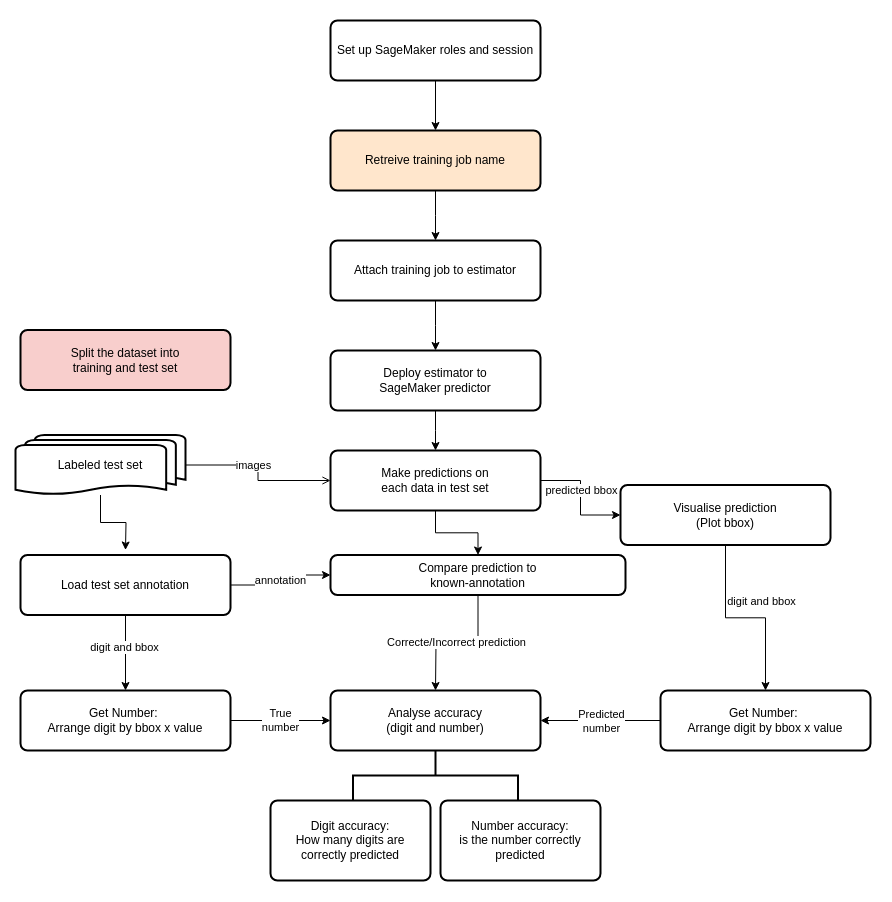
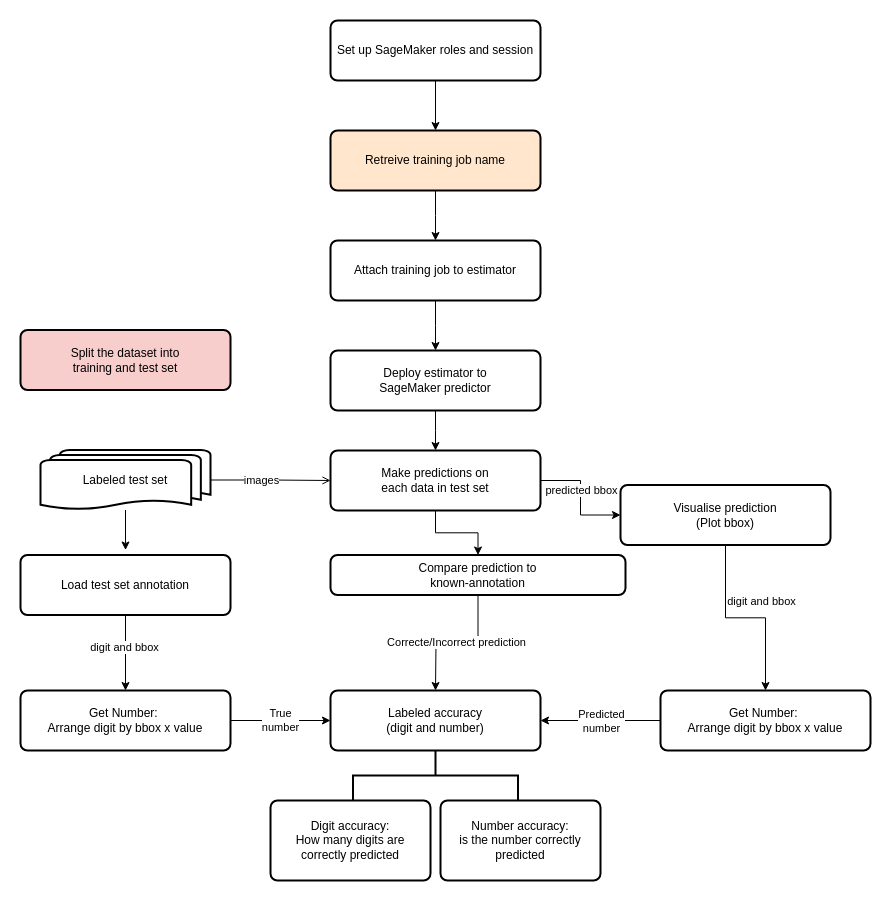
(101, 465) -> (126, 480)
(267, 585) -> none
(436, 721) -> (436, 721)
